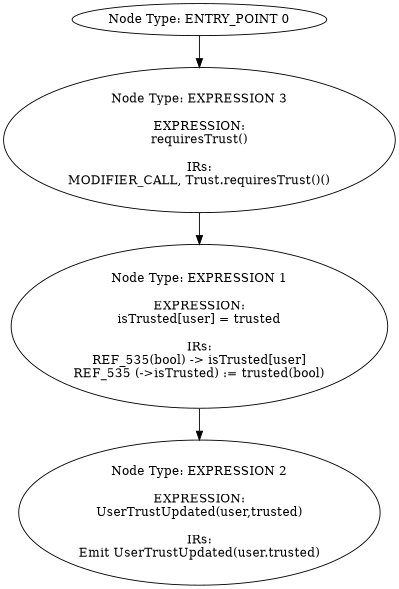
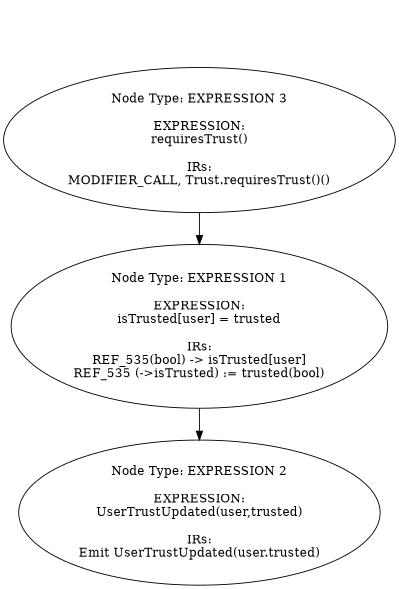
(199, 20) -> none
